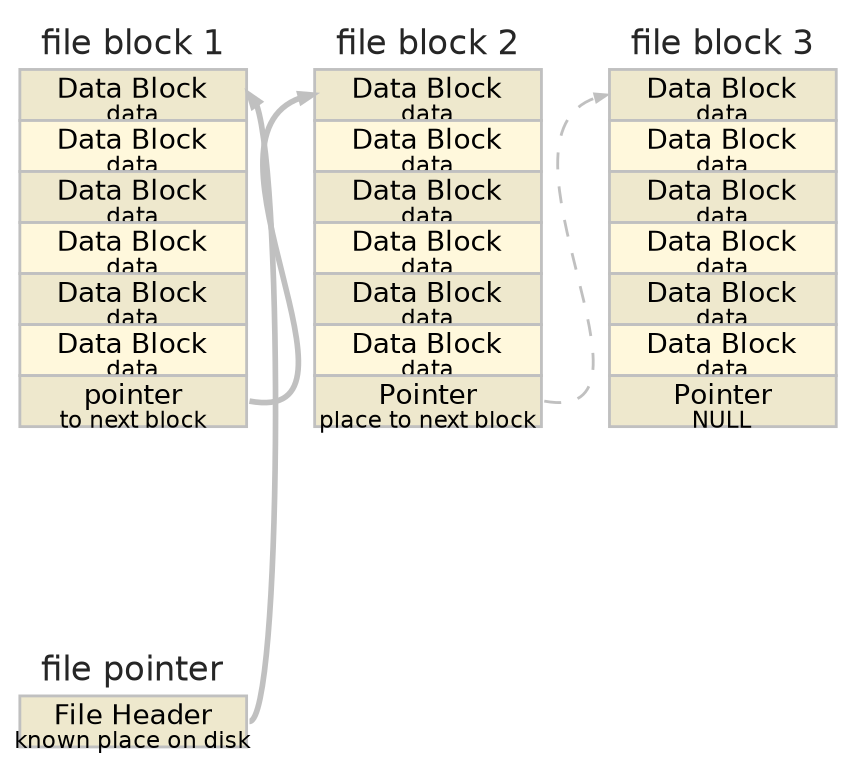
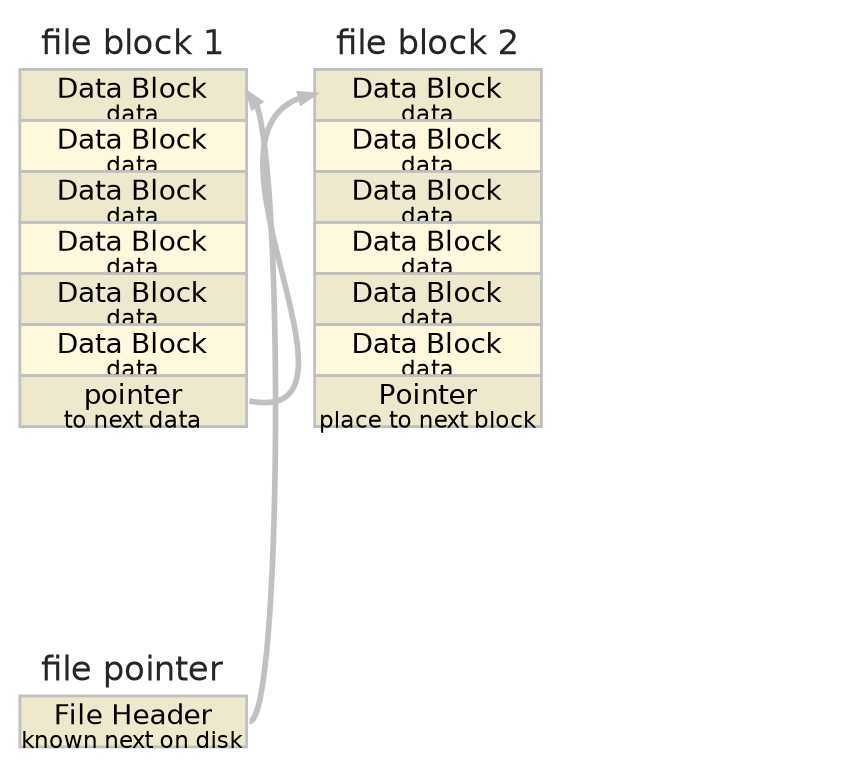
(723, 223) -> none
(133, 421) -> (133, 421)
(133, 741) -> (133, 741)
